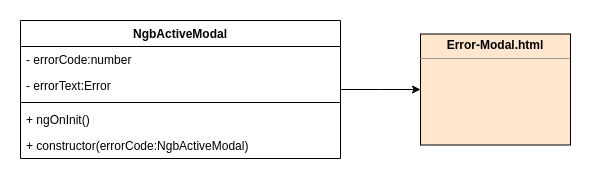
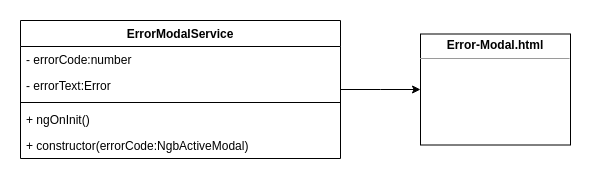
(180, 34) -> (180, 34)
(496, 90) -> (496, 90)
